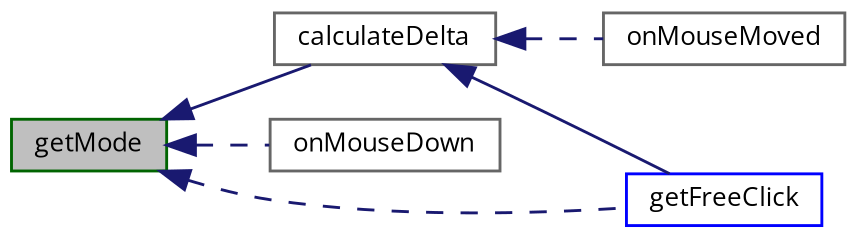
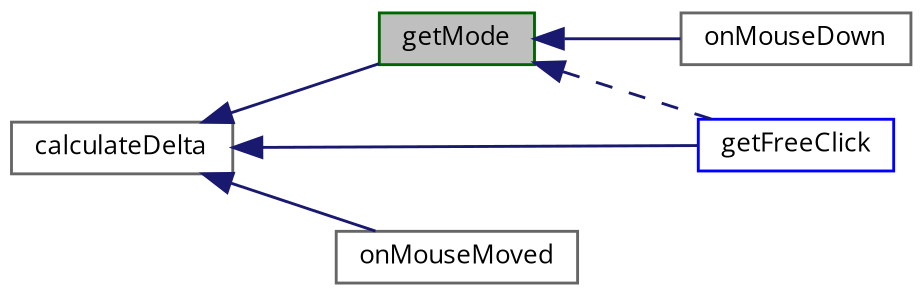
(564, 39) -> (303, 207)
(251, 87) -> (305, 88)
(233, 145) -> (622, 39)
